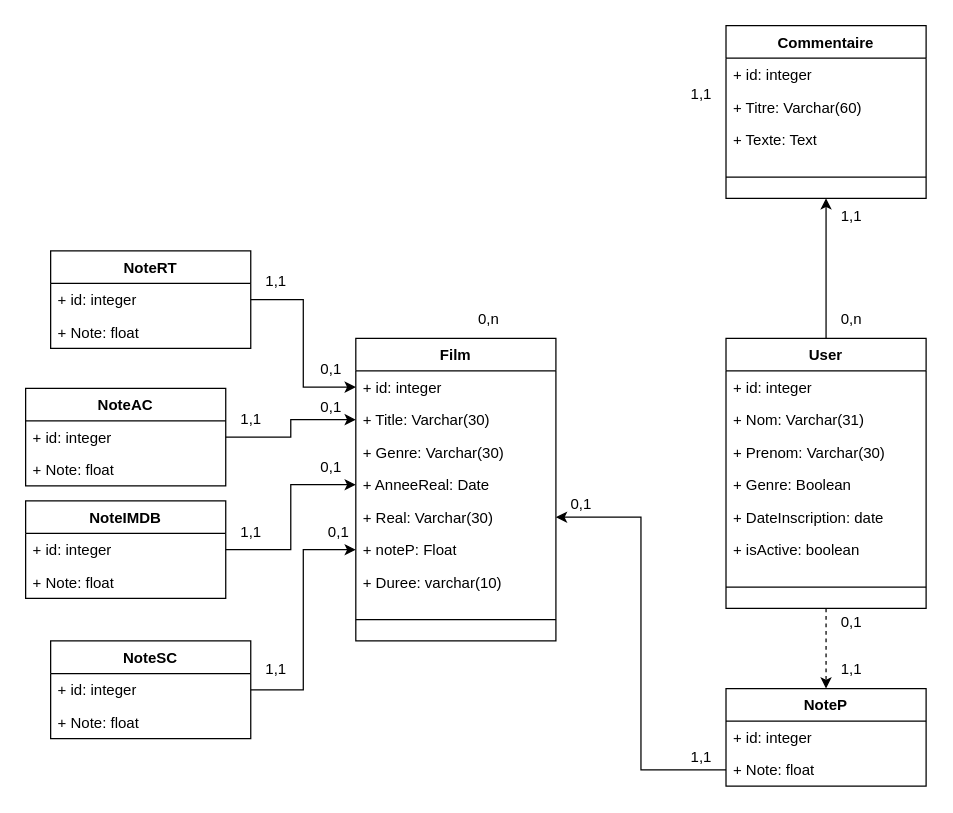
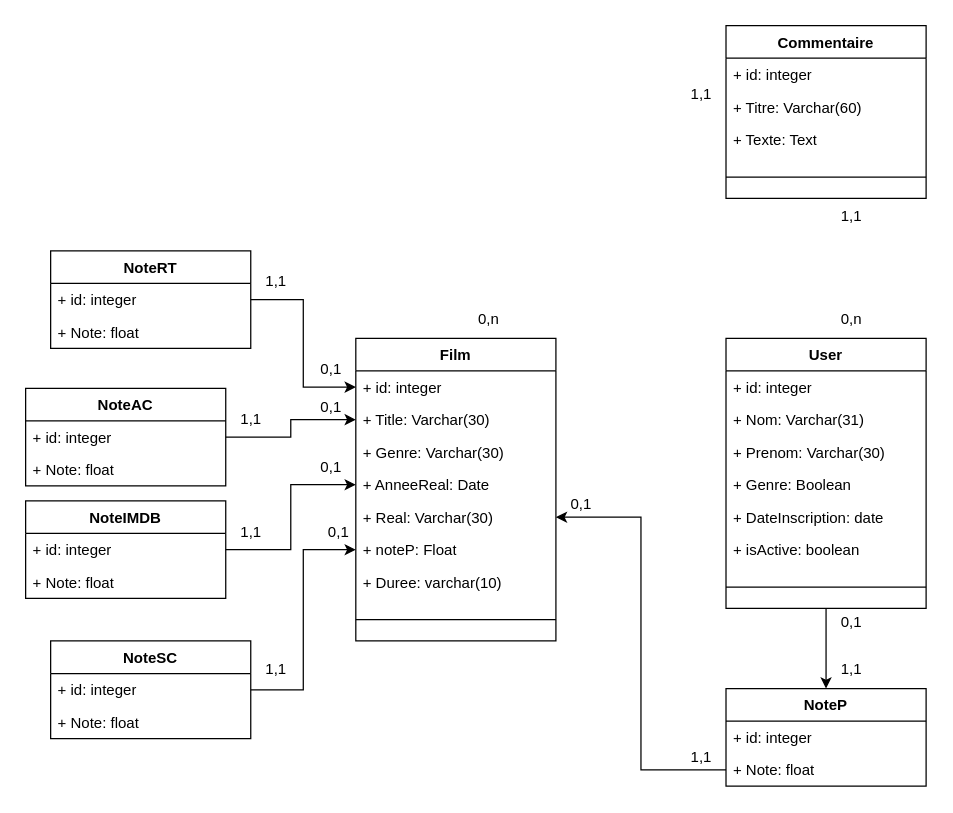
(826, 272) -> none
(826, 644) -> (826, 644)
